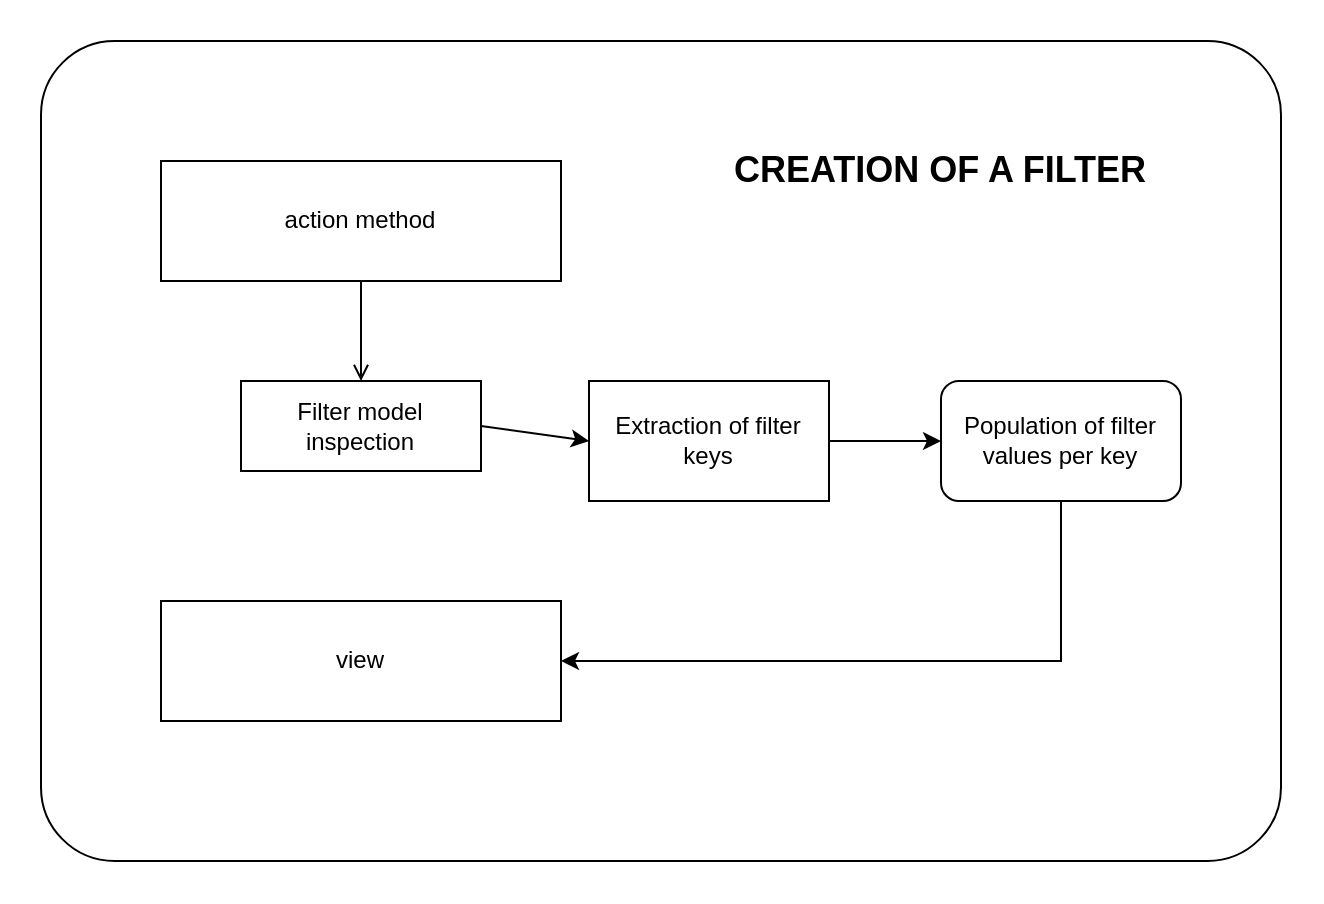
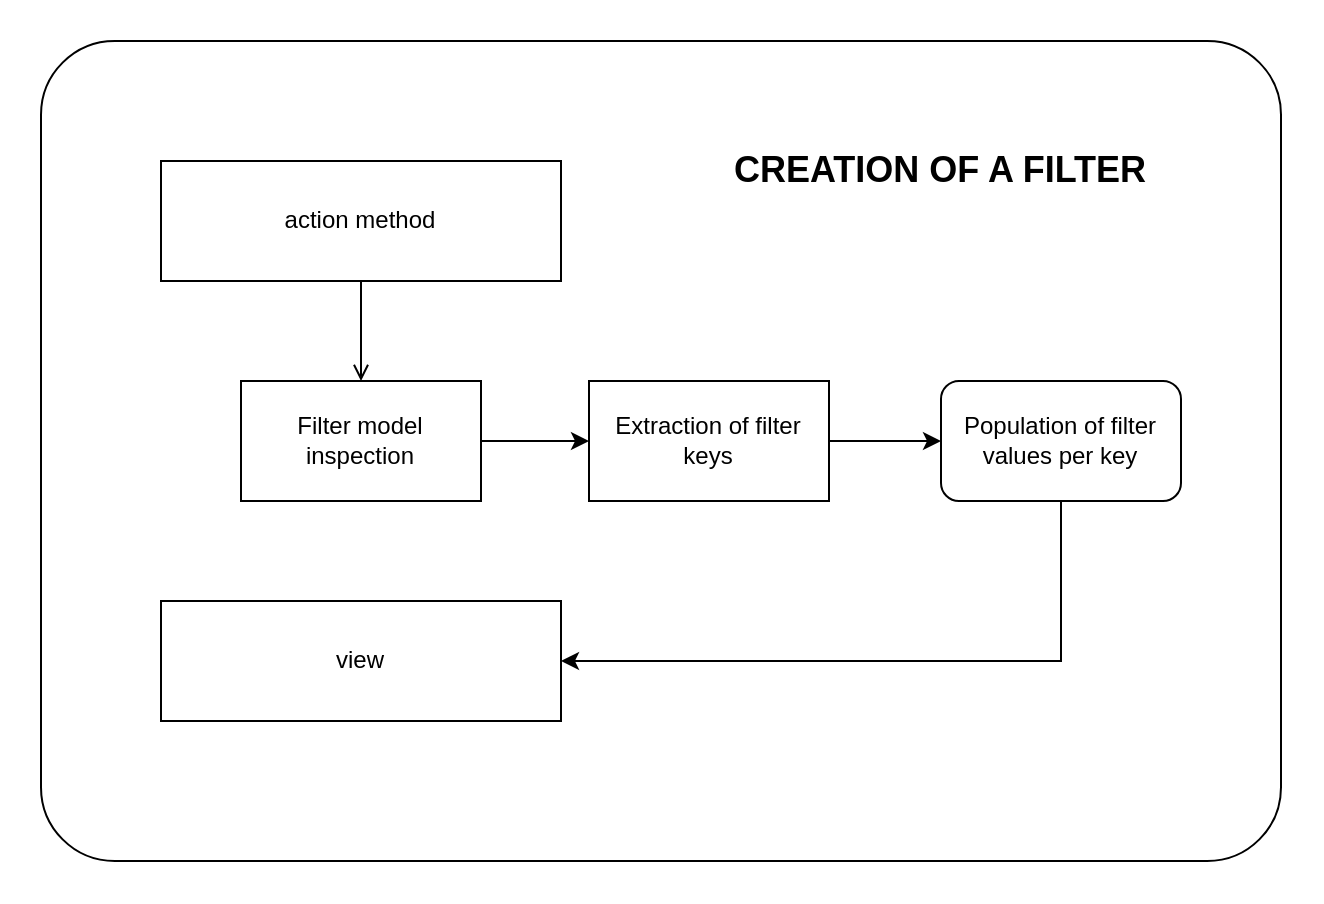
(361, 426) -> (361, 441)
